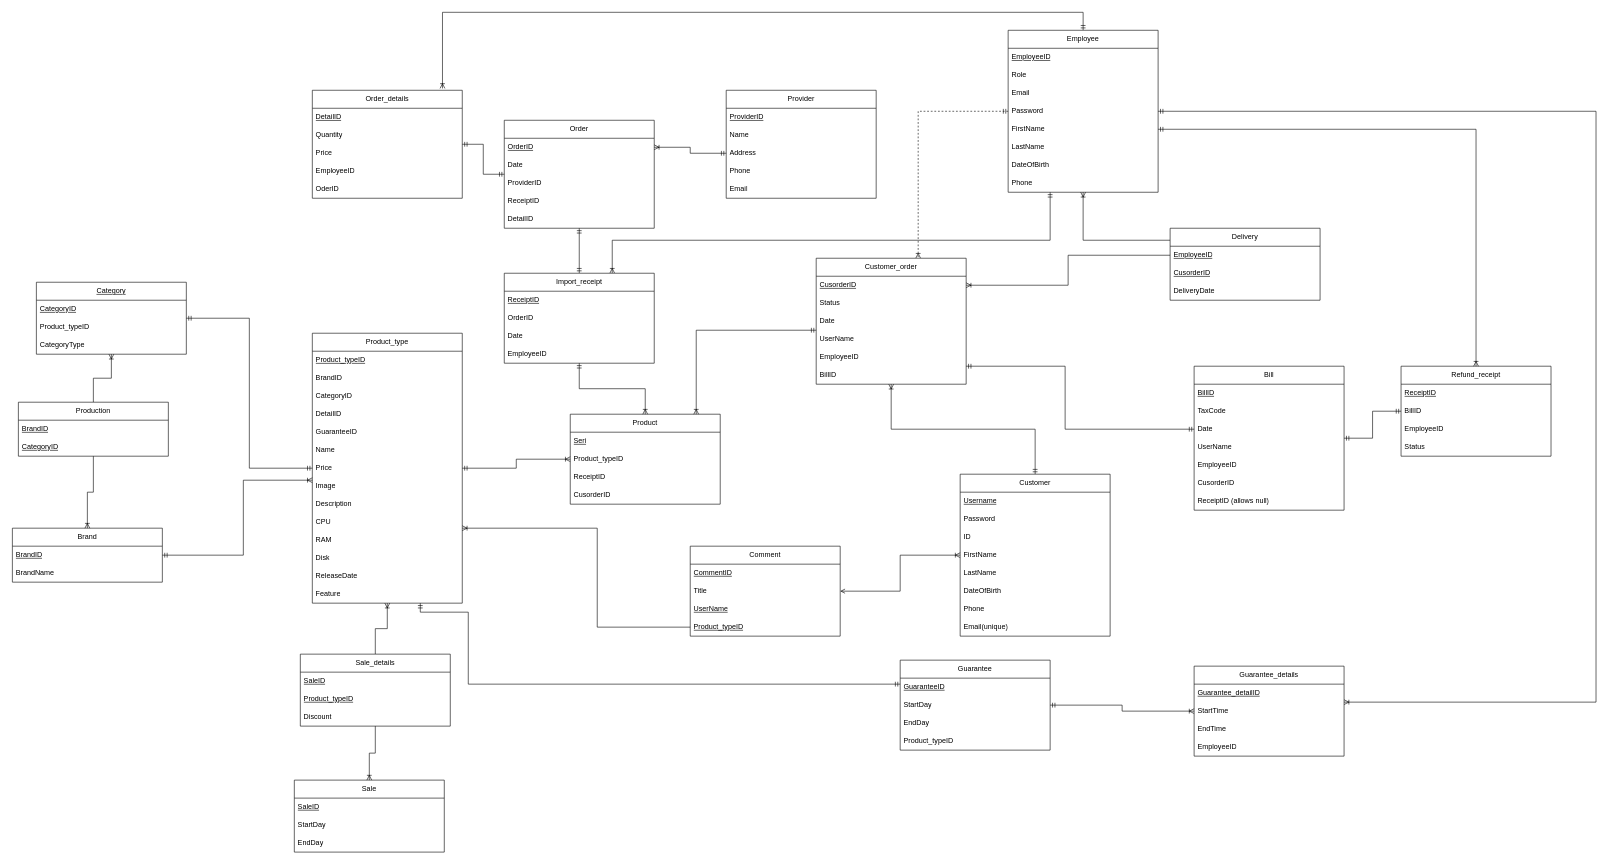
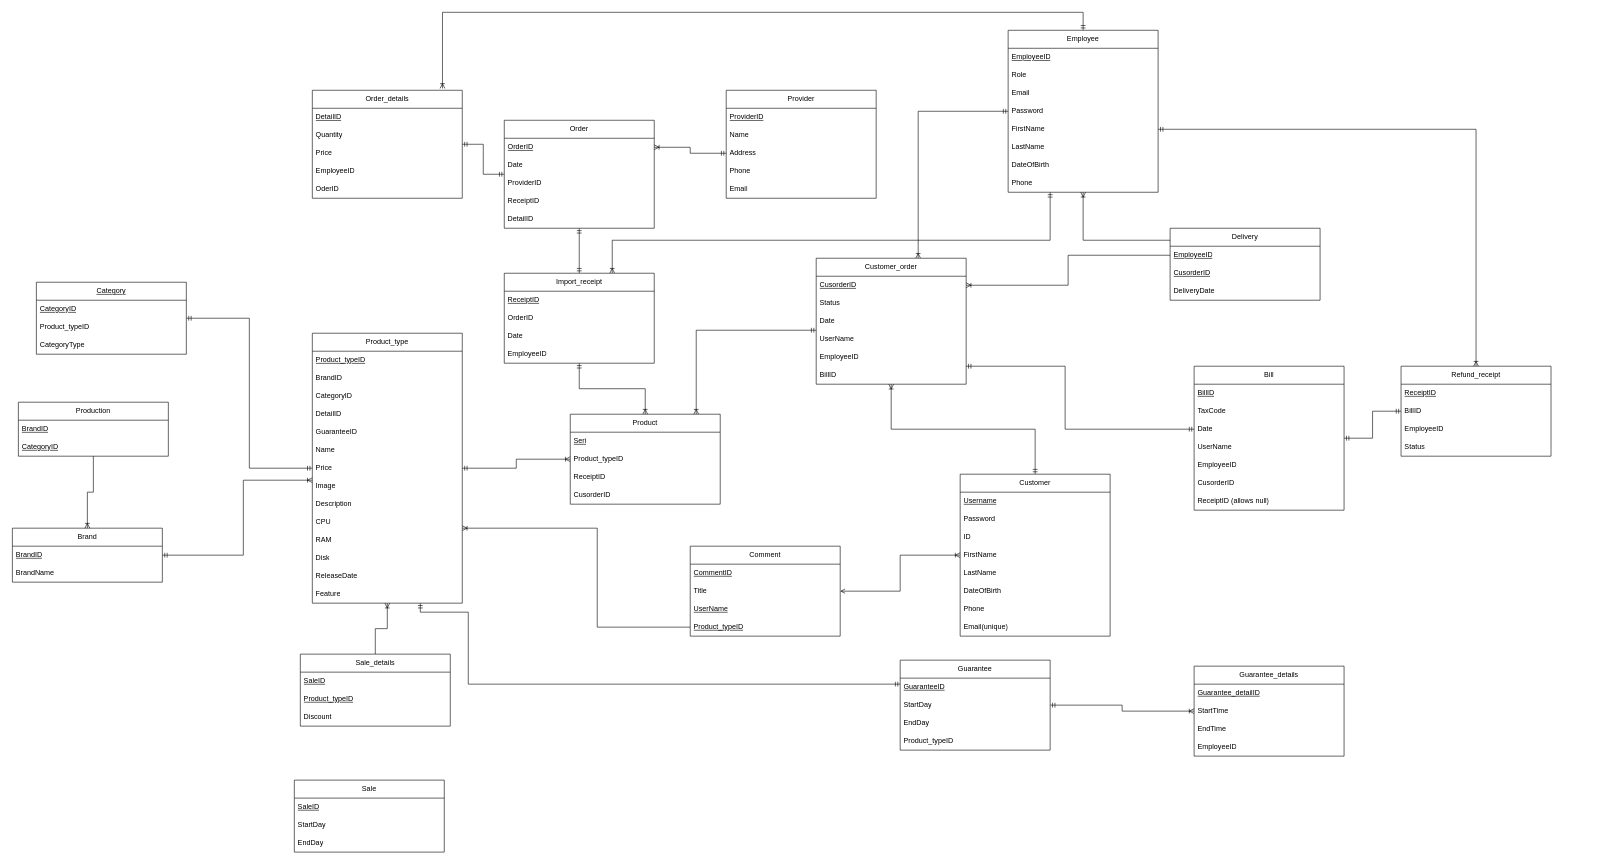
(1379, 111) -> none
(918, 140) -> (918, 140)
(93, 389) -> none
(371, 753) -> none
